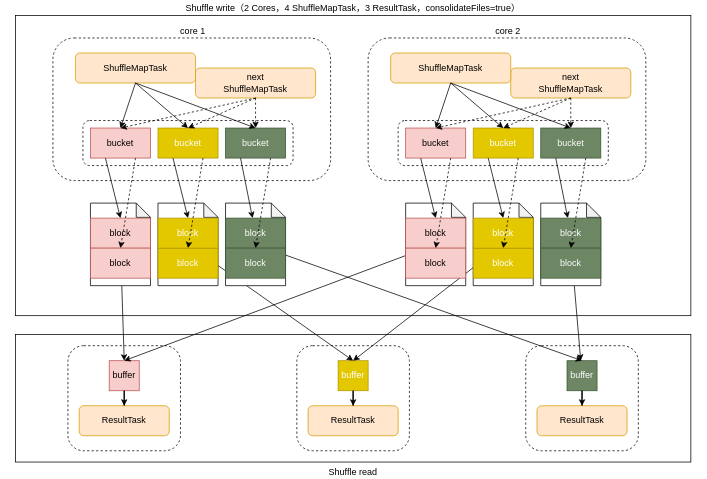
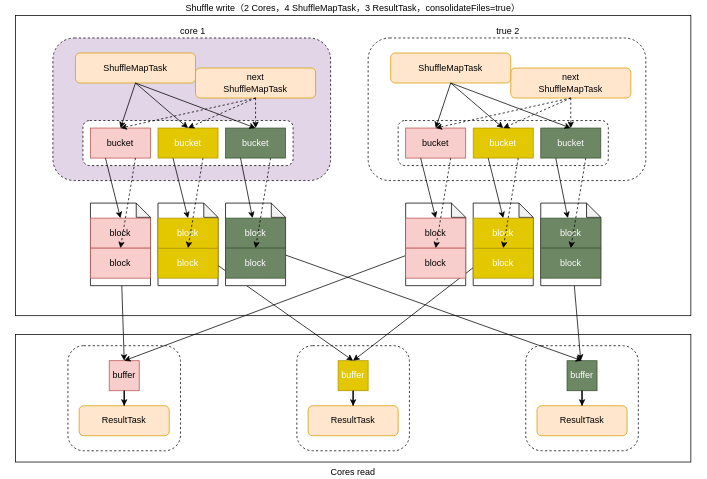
(507, 30) -> (507, 30)
(192, 109) -> (192, 109)
(353, 472) -> (353, 472)
